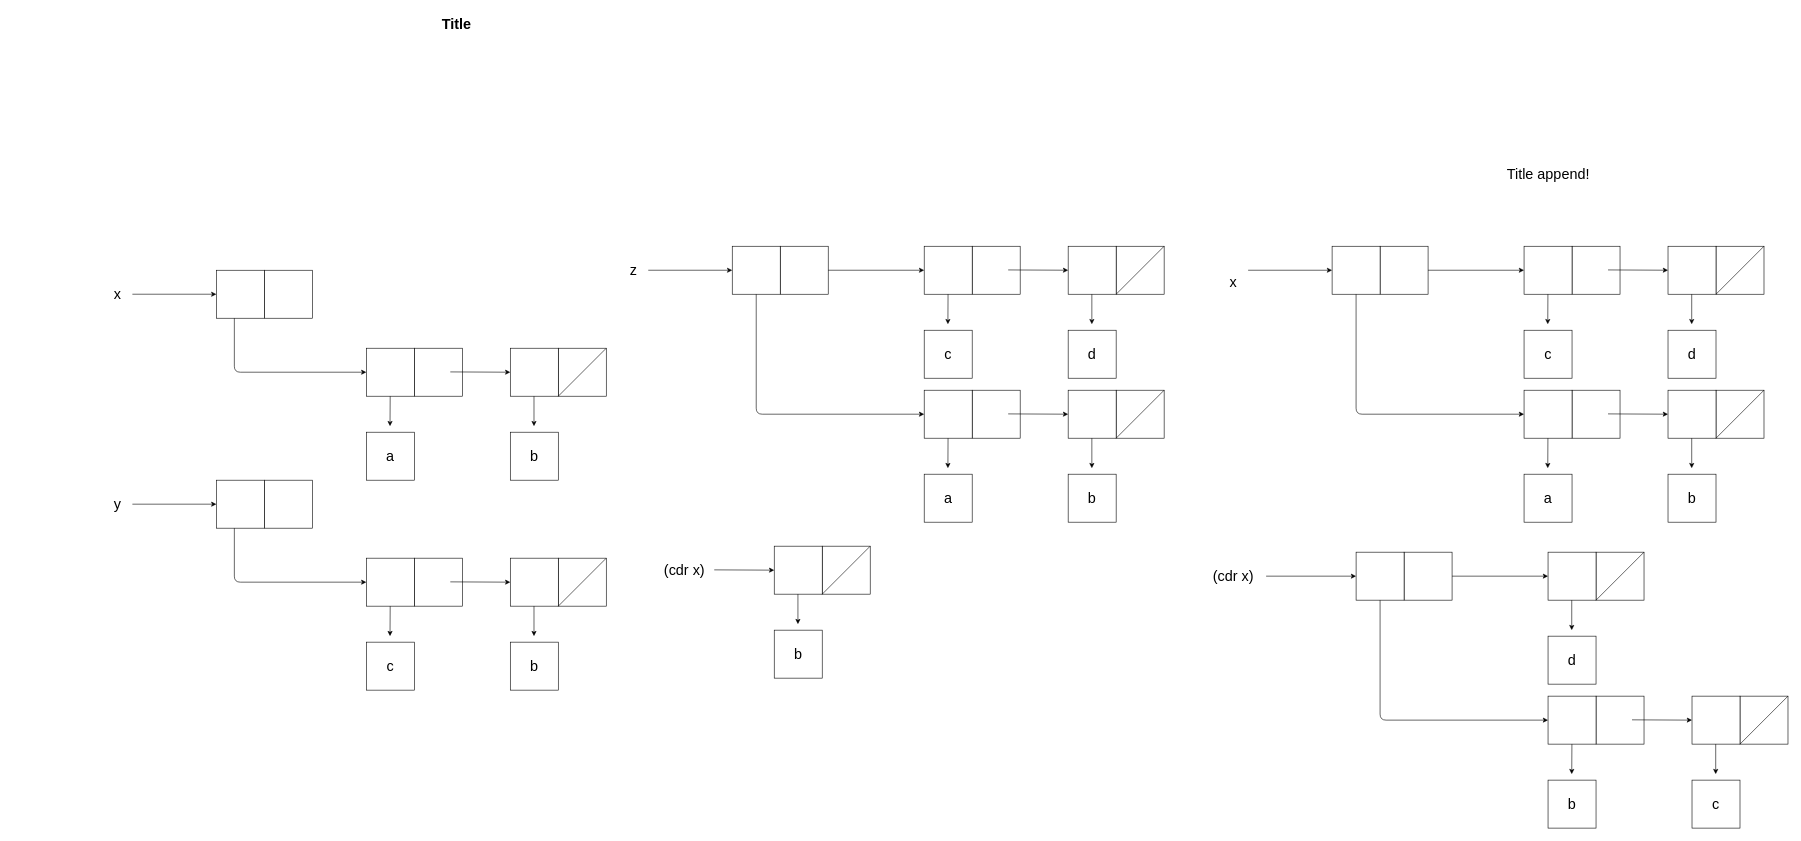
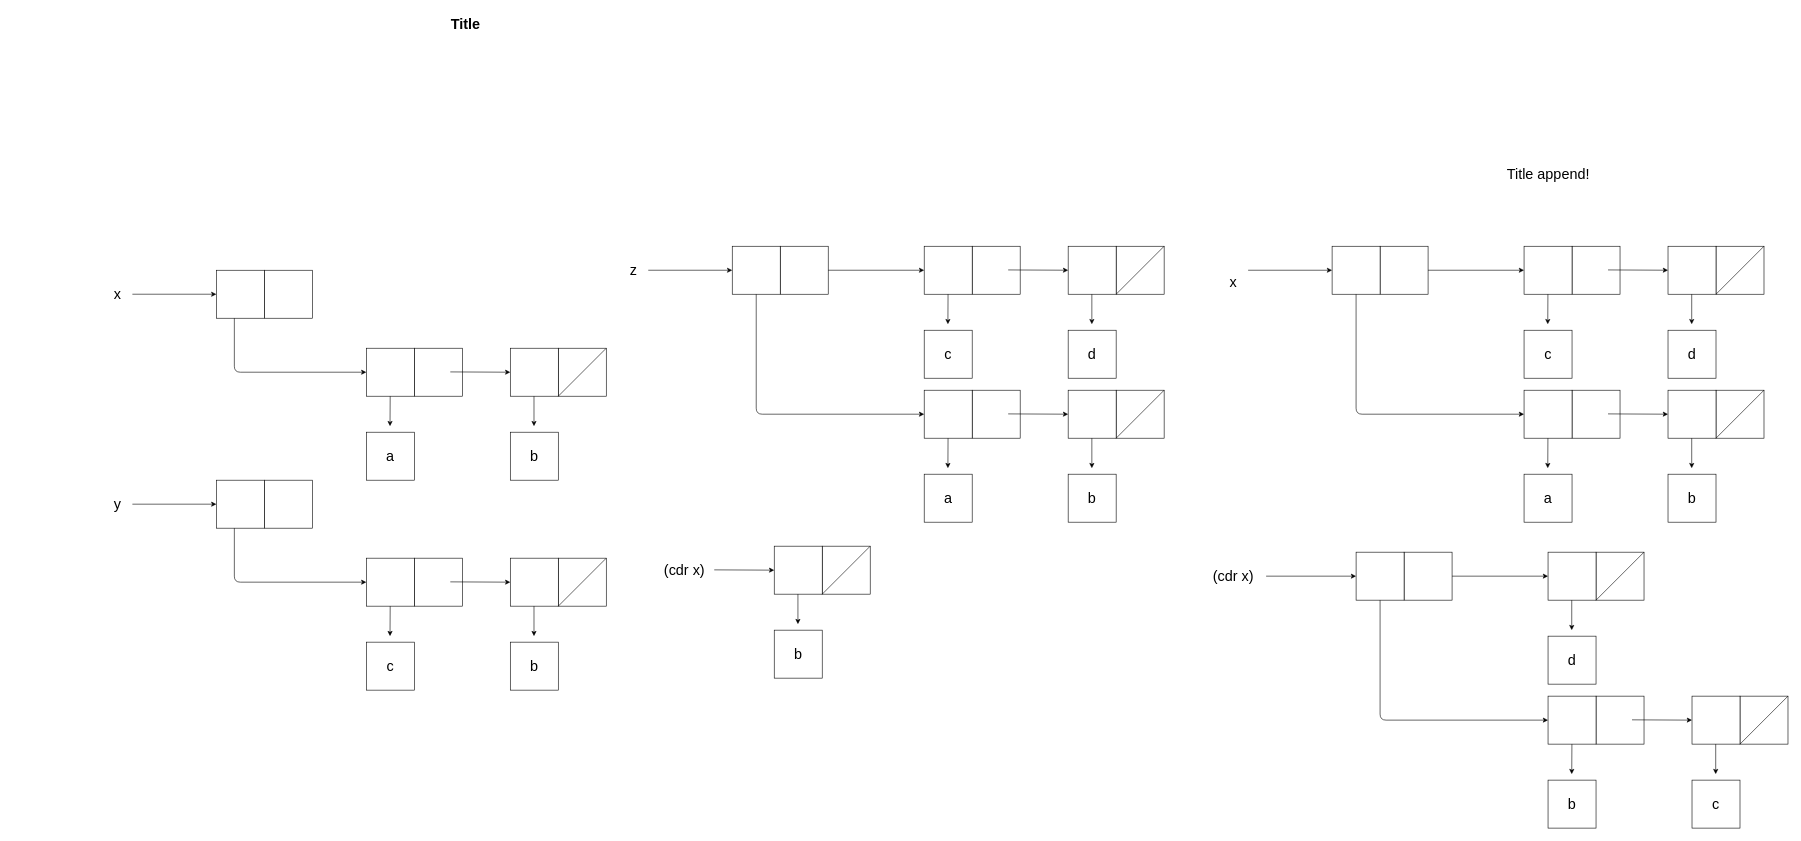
(456, 24) -> (465, 24)
